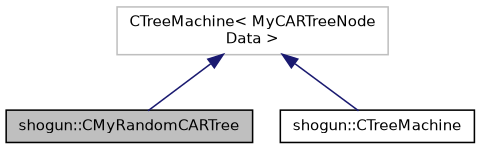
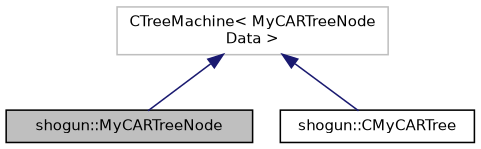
(129, 126) -> (129, 126)
(377, 126) -> (377, 126)
